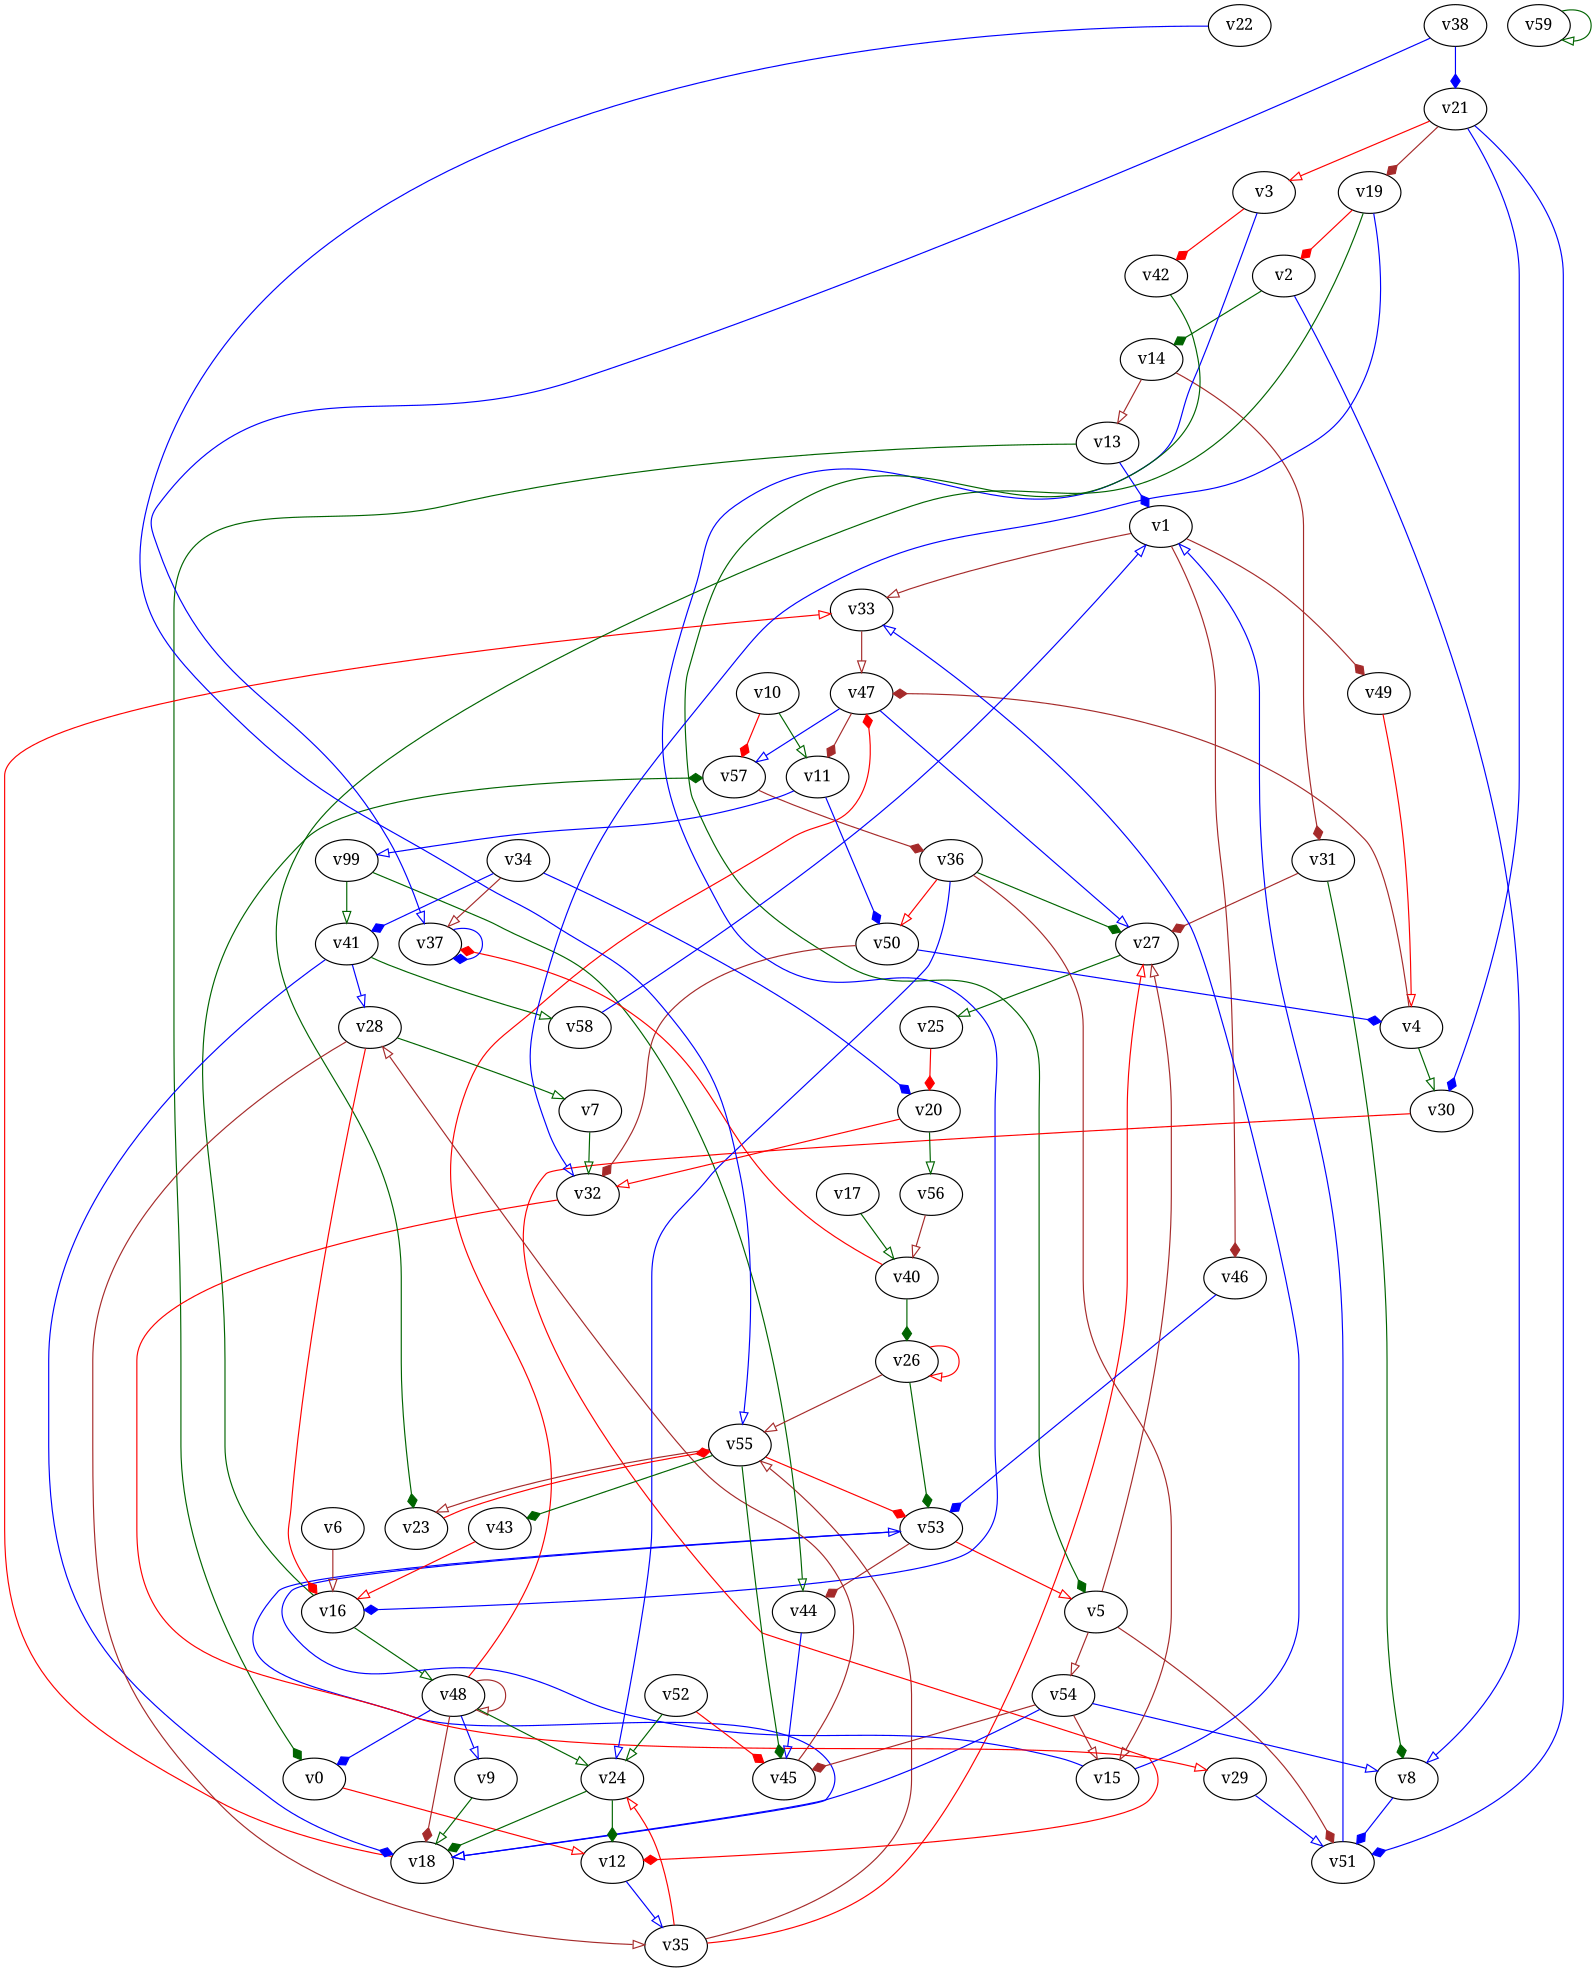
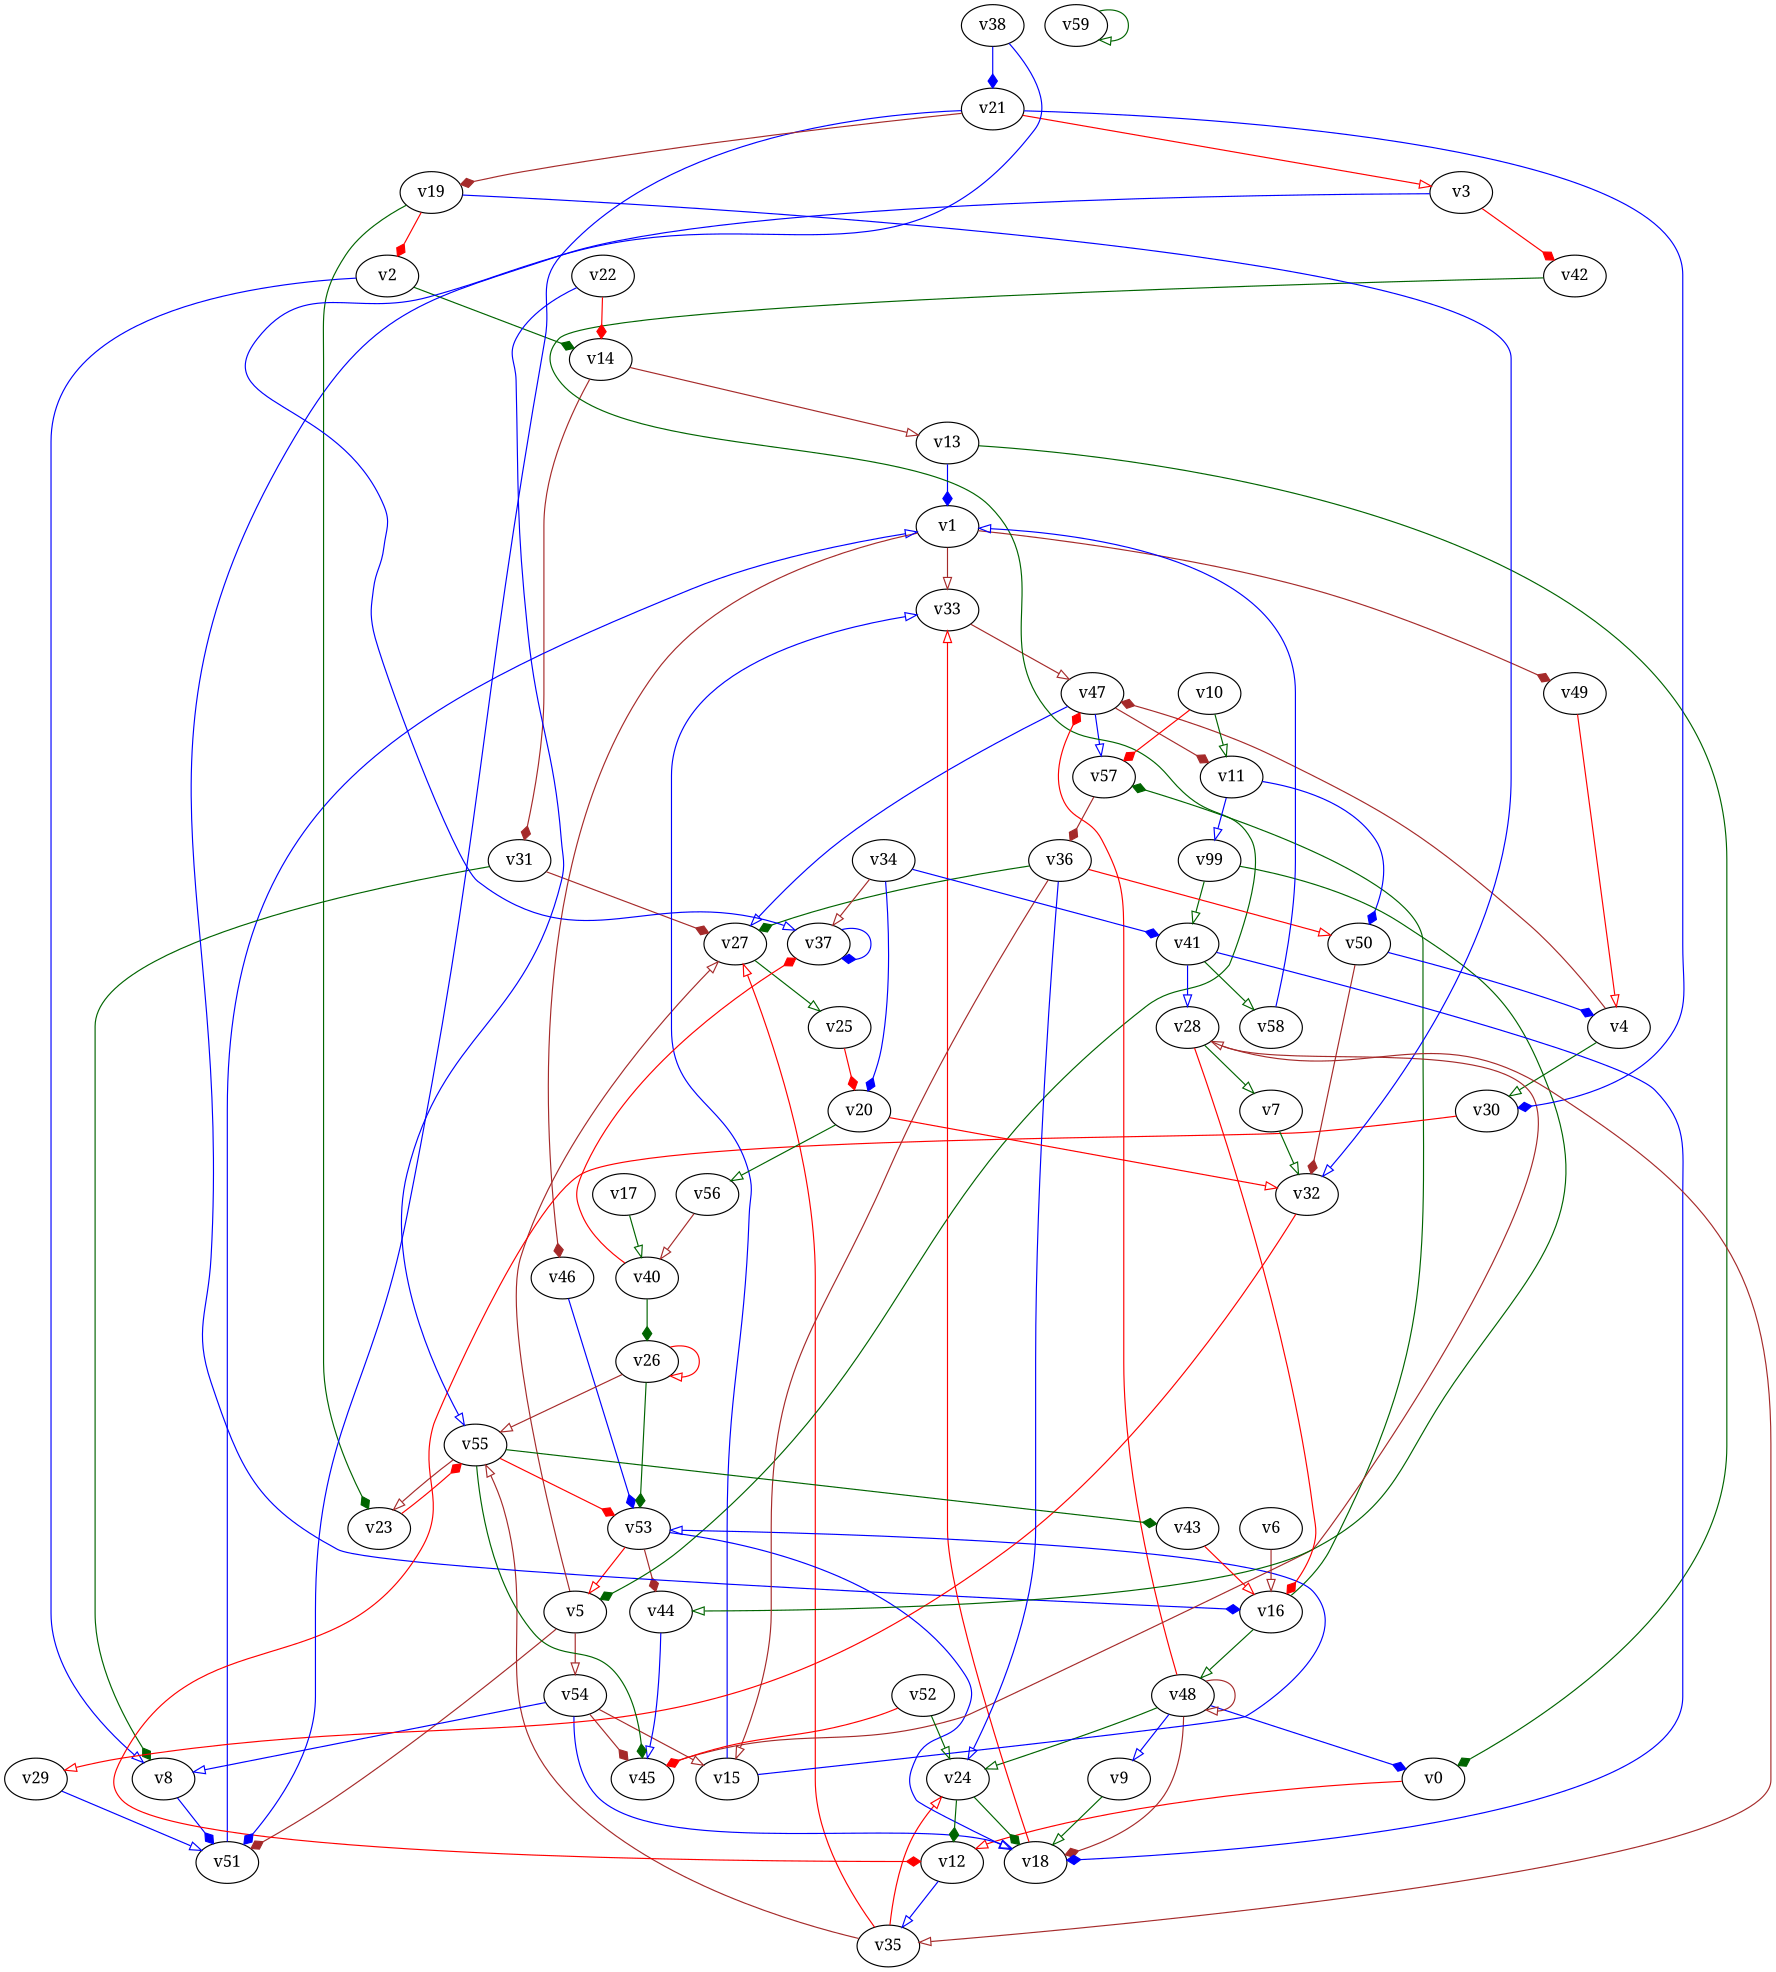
none -> (602, 311)
